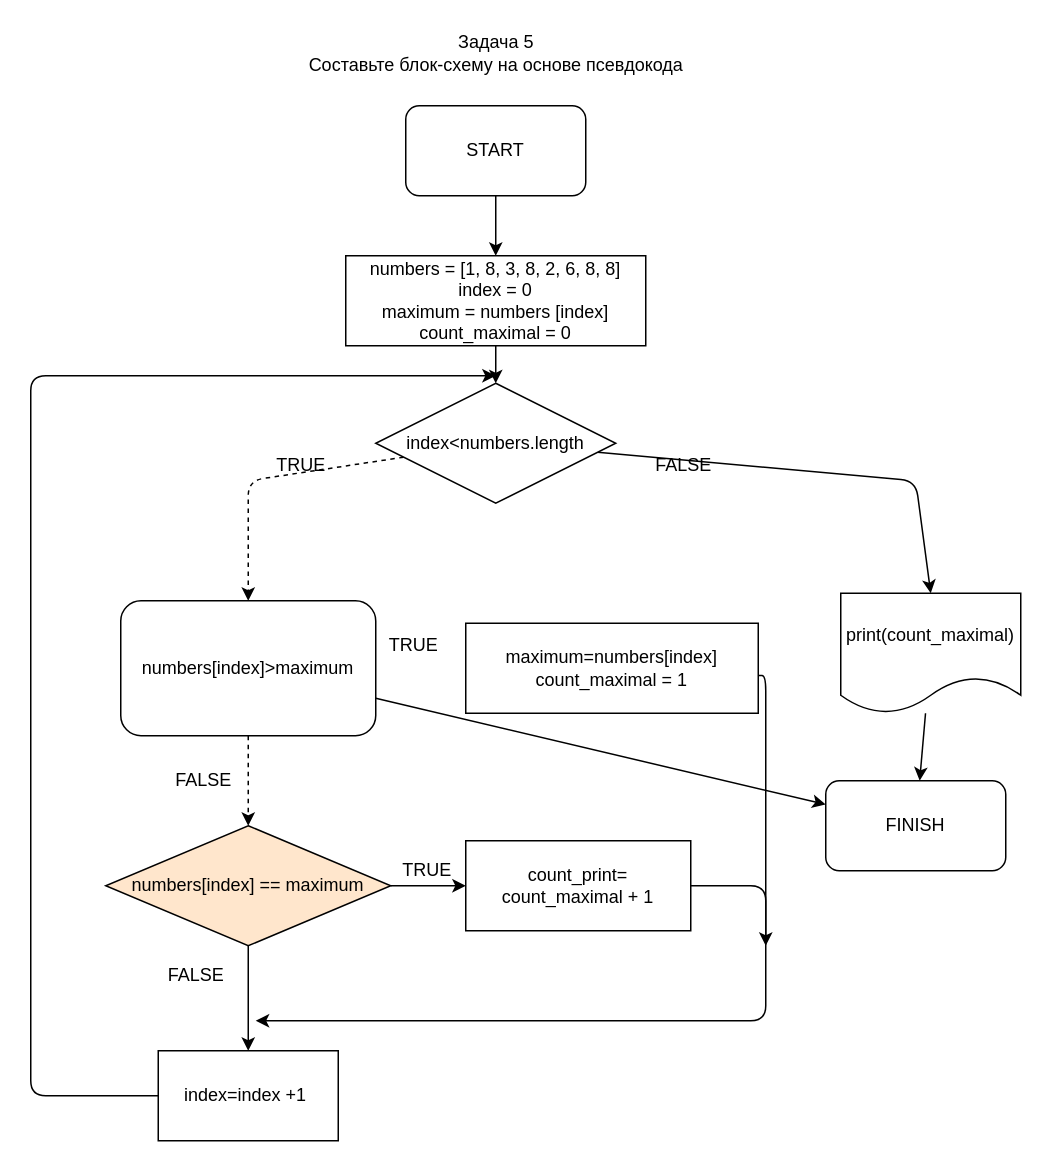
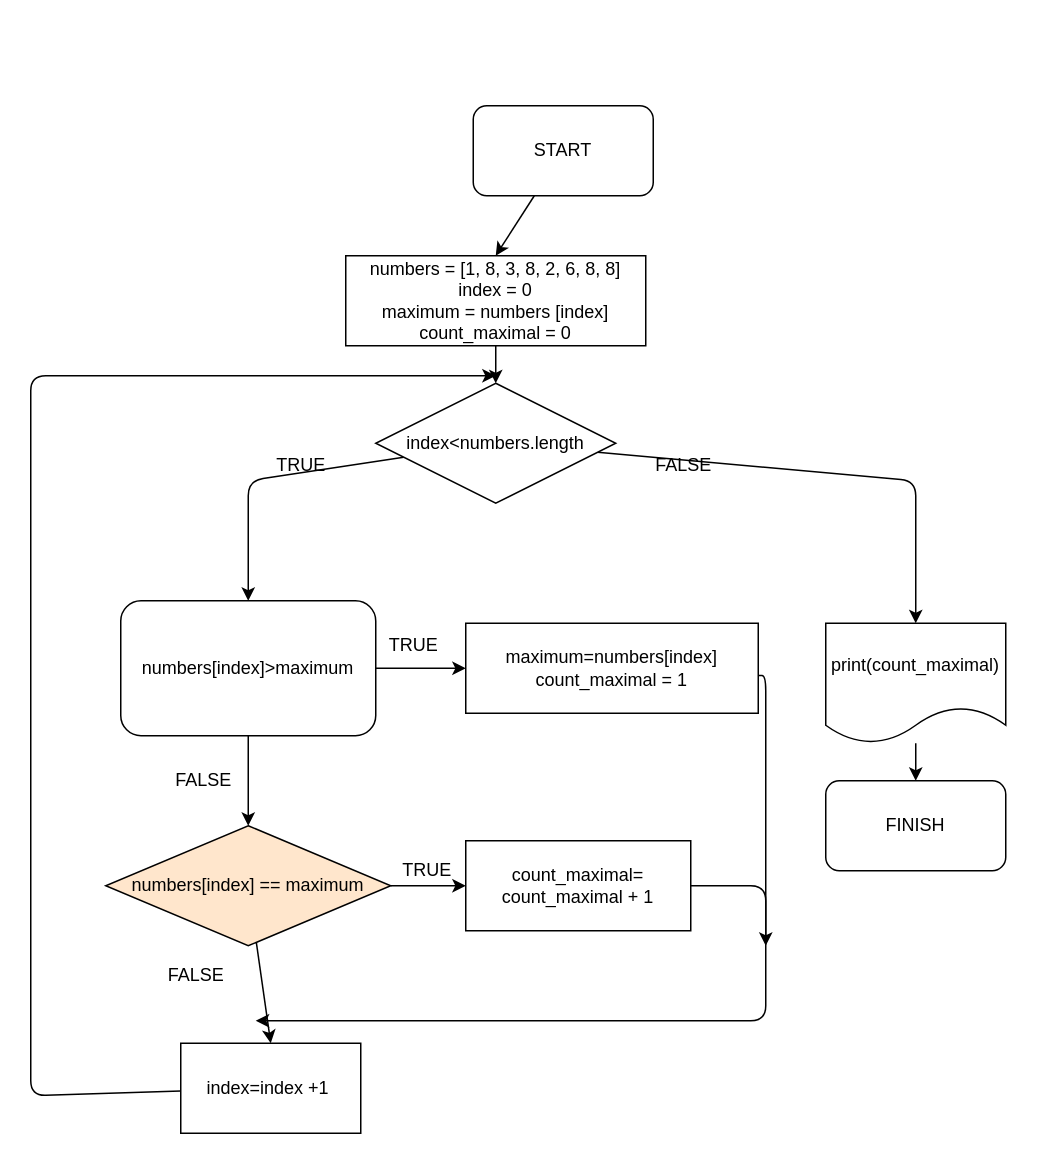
(496, 53) -> none
(496, 151) -> (563, 151)
(248, 509) -> (248, 509)
(931, 653) -> (916, 683)
(596, 750) -> (416, 668)
(248, 777) -> (248, 777)
(578, 886) -> (578, 886)
(248, 1096) -> (271, 1088)
